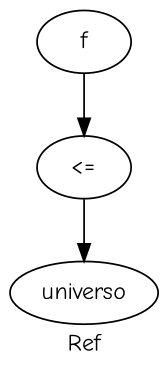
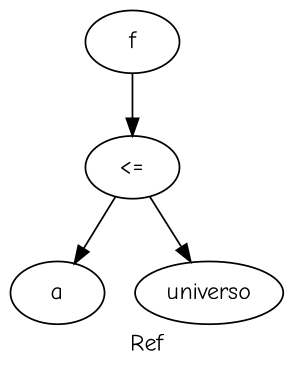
none -> (58, 293)
